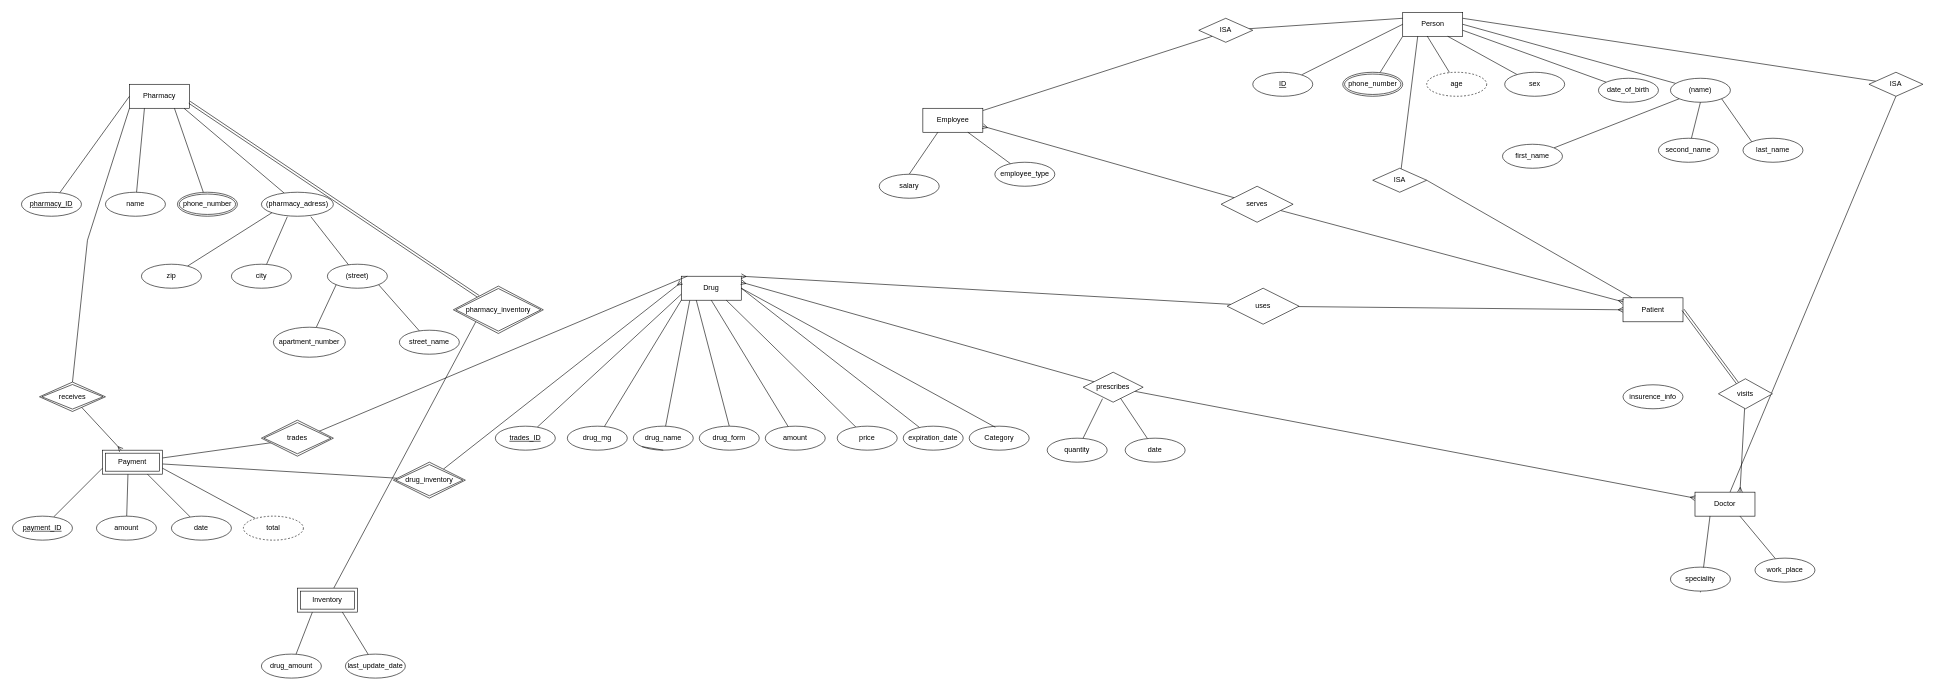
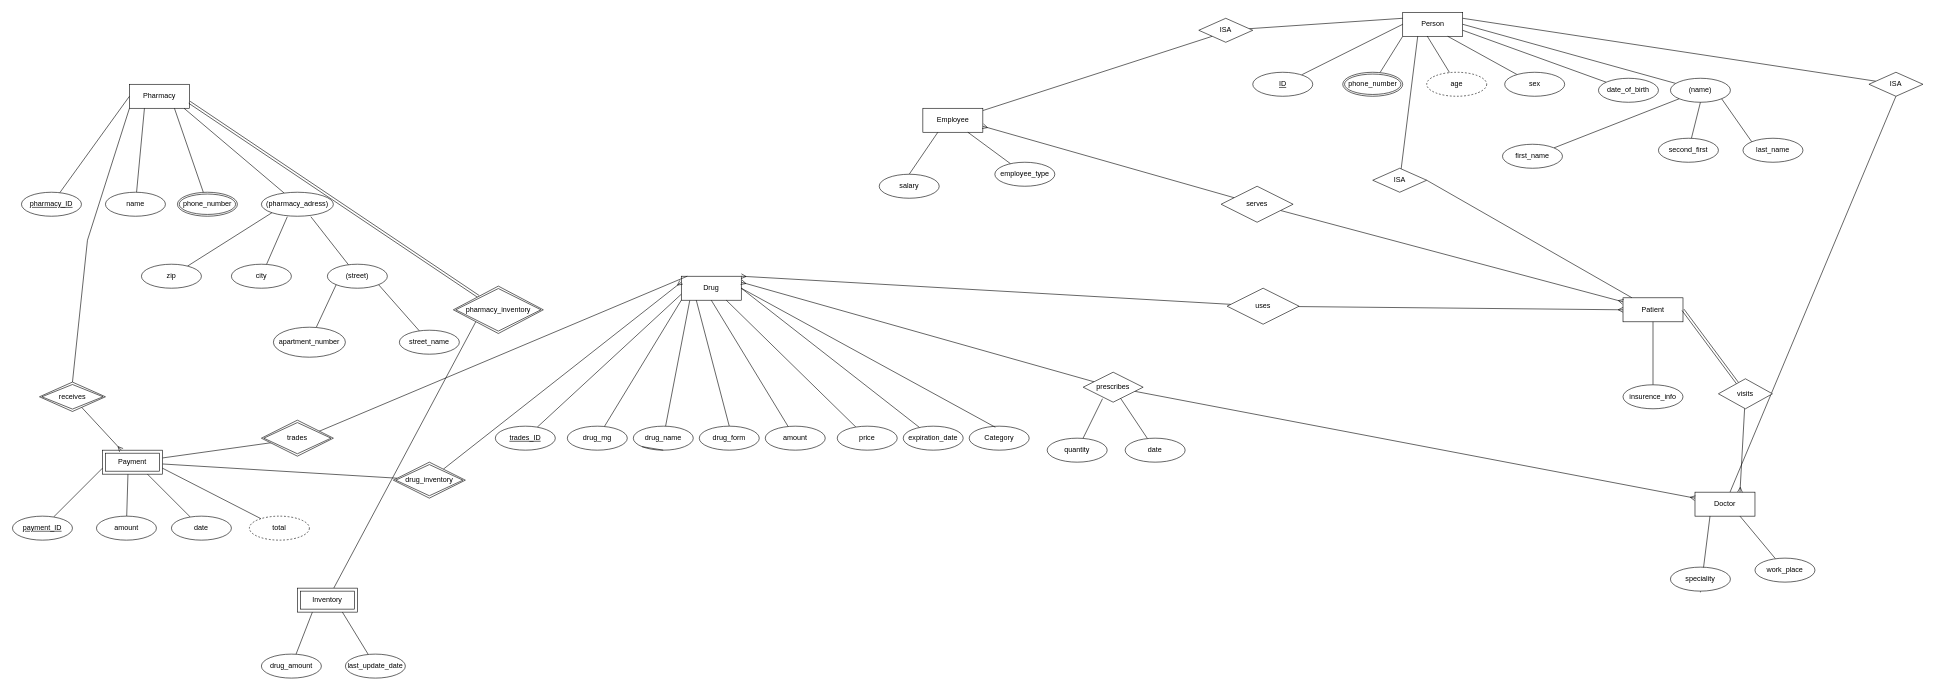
(1689, 150) -> (1689, 150)
none -> (1653, 354)
(273, 528) -> (279, 528)
